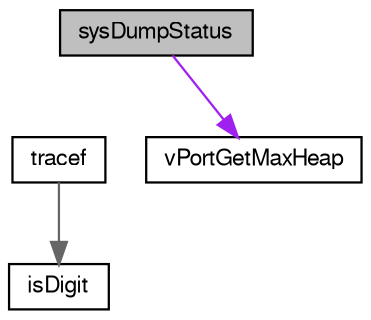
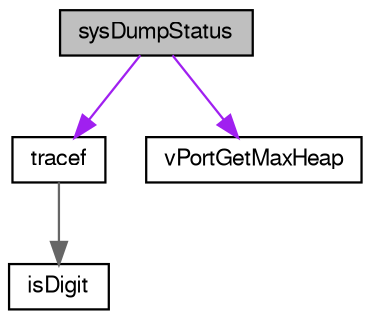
none -> (115, 88)
